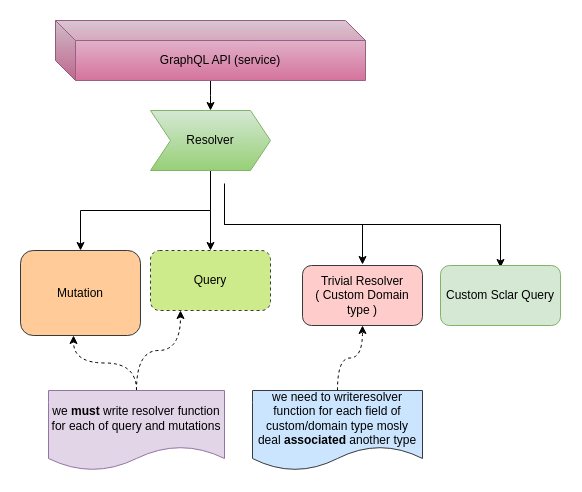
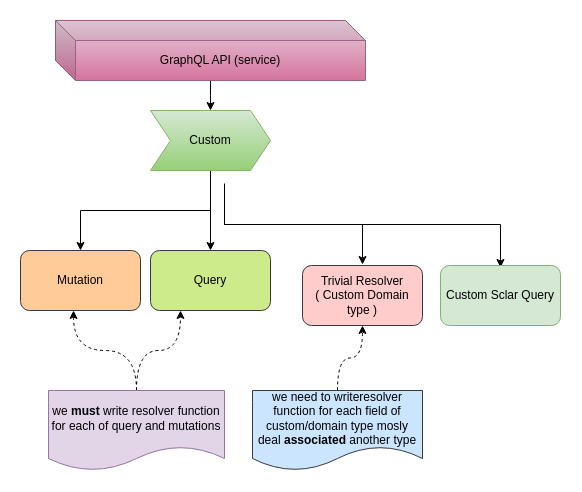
(211, 141) -> (211, 141)
(211, 281) -> (211, 281)
(81, 293) -> (81, 281)
